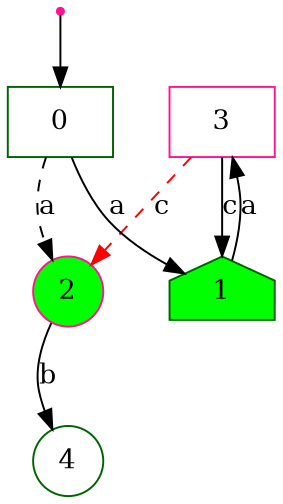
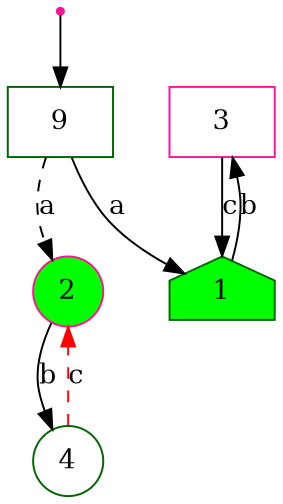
(60, 122) -> (60, 122)
(148, 204) -> (68, 386)
(249, 207) -> (249, 207)
